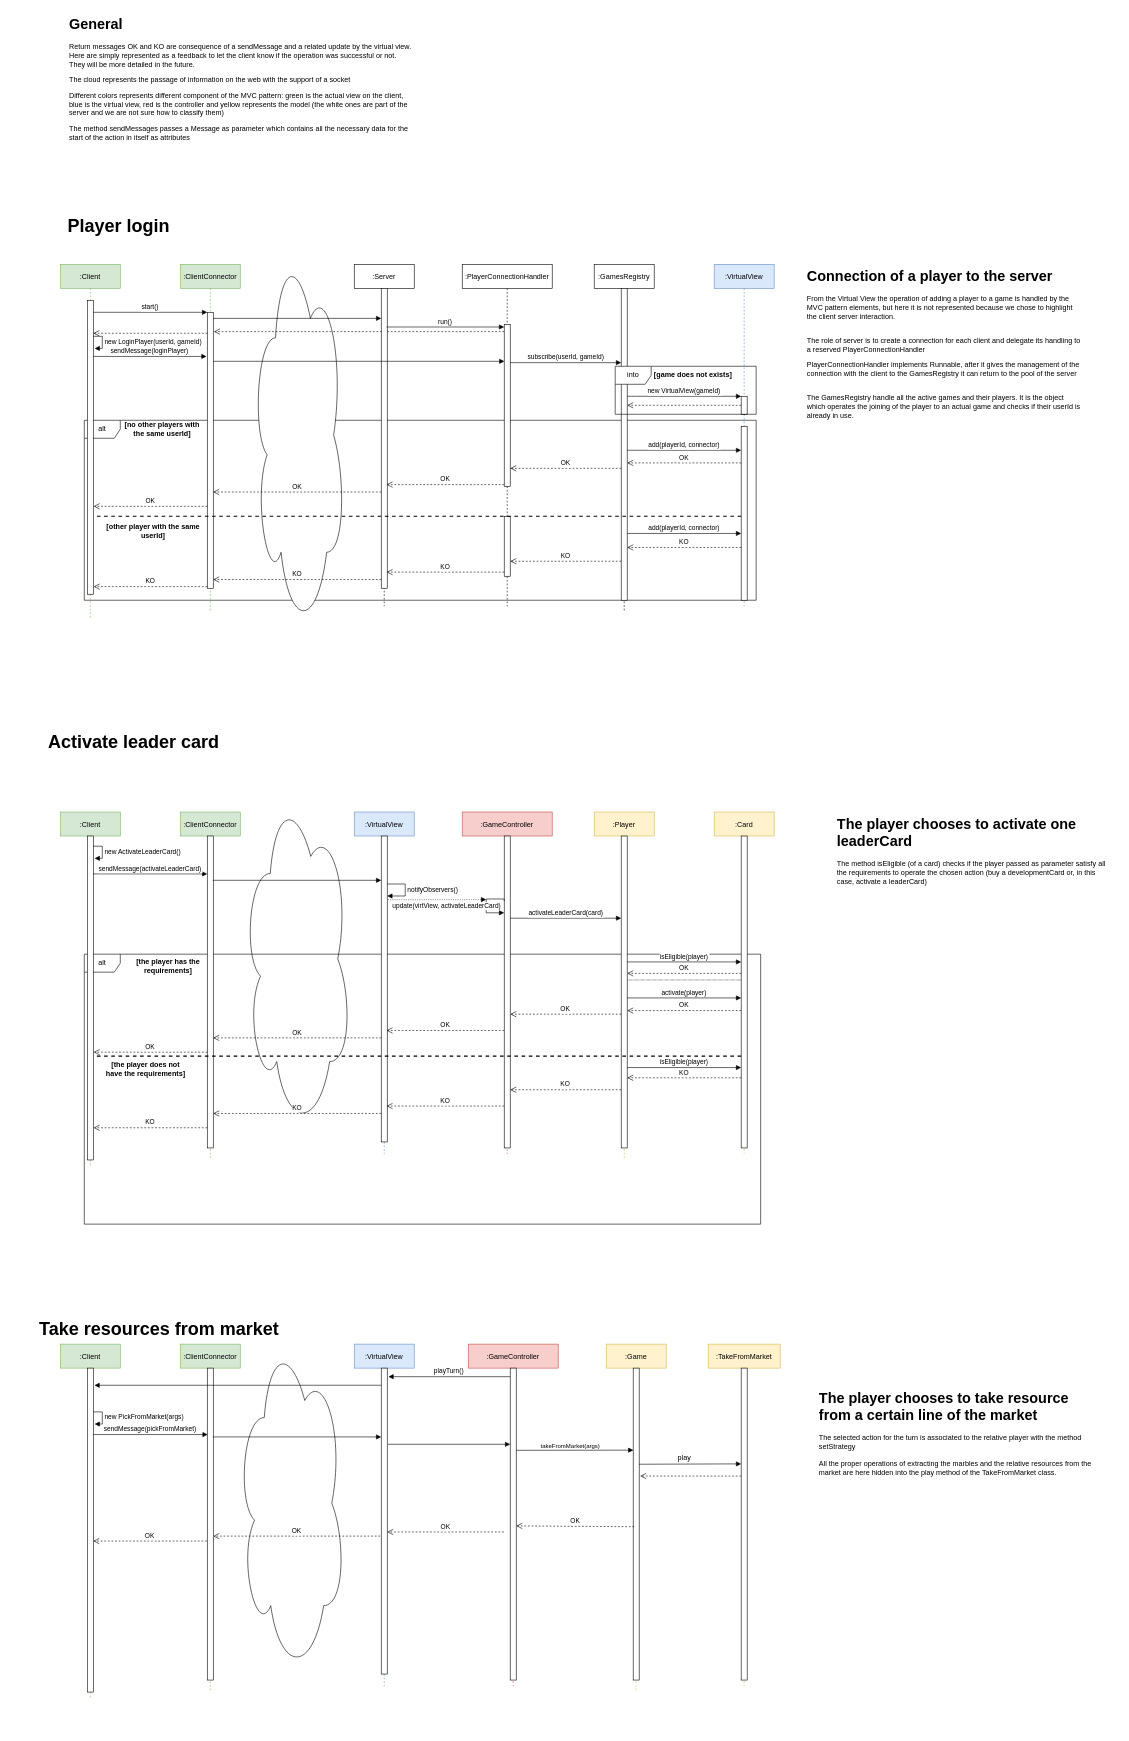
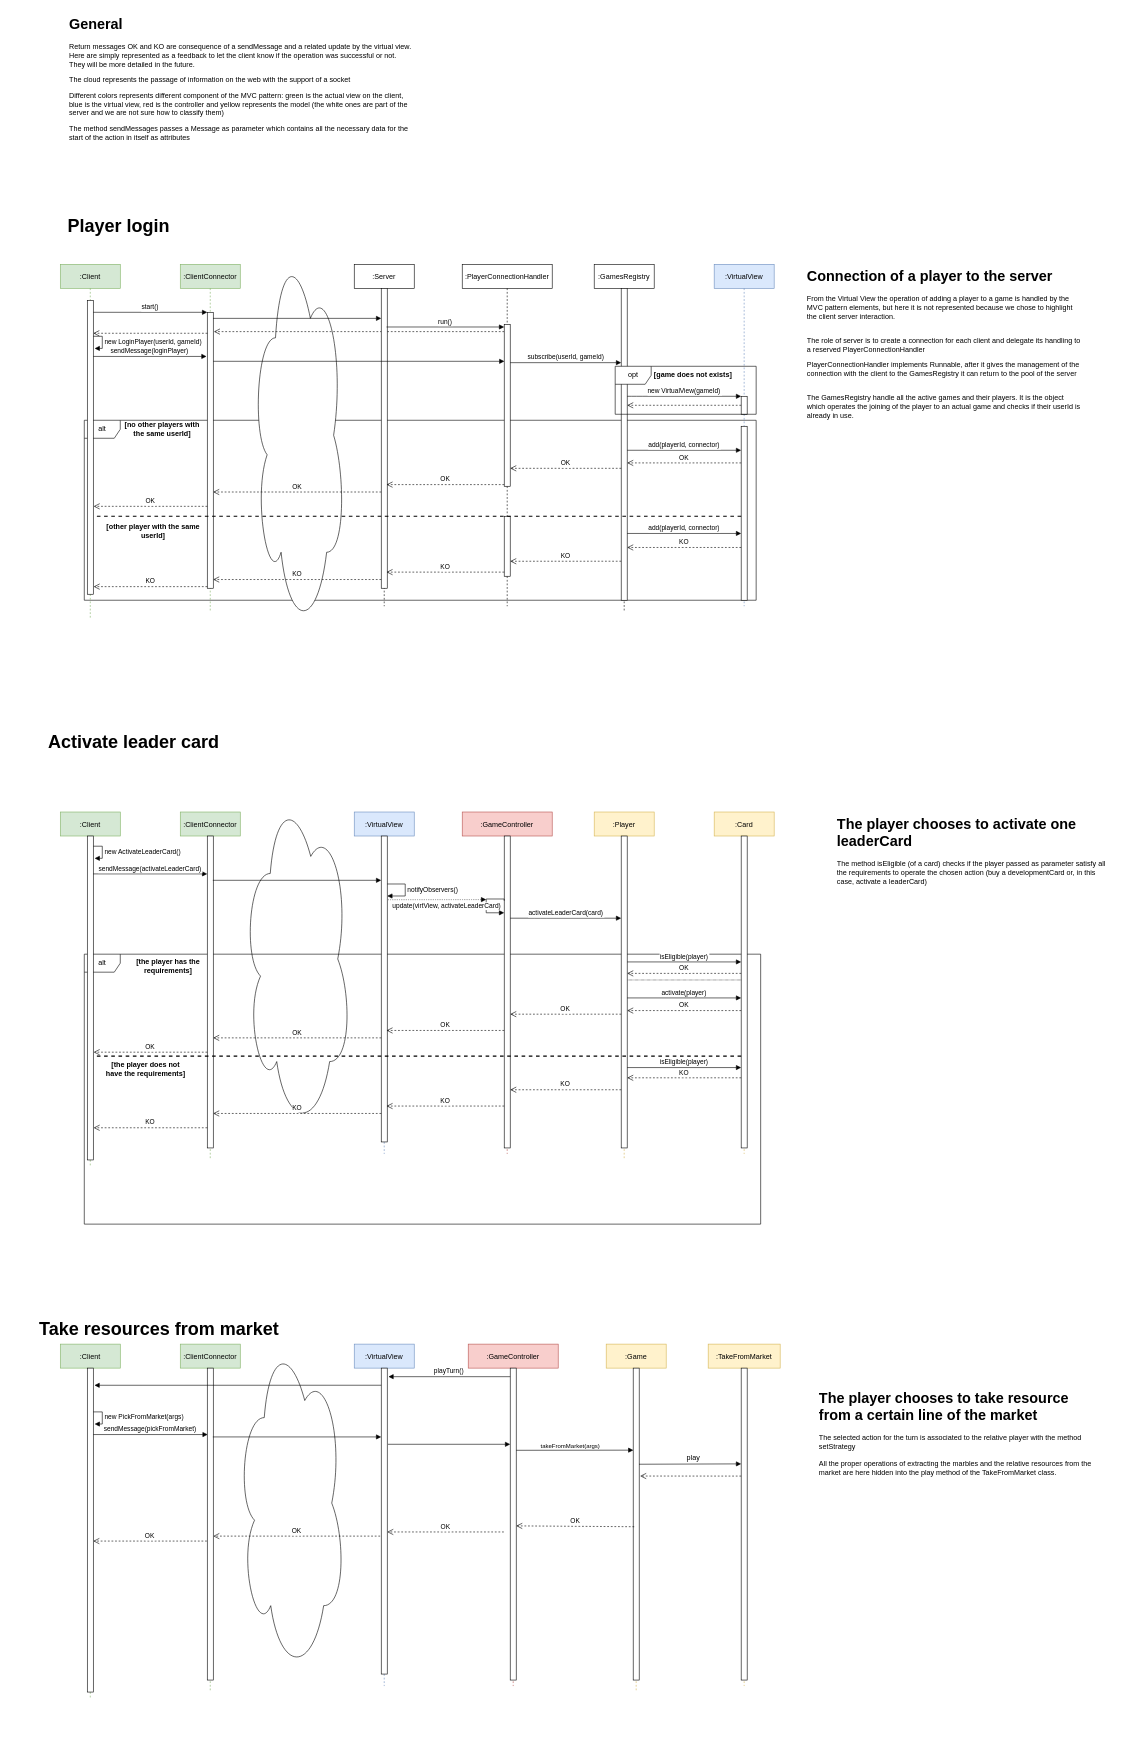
(633, 375) -> (633, 375)
(684, 1458) -> (693, 1458)
